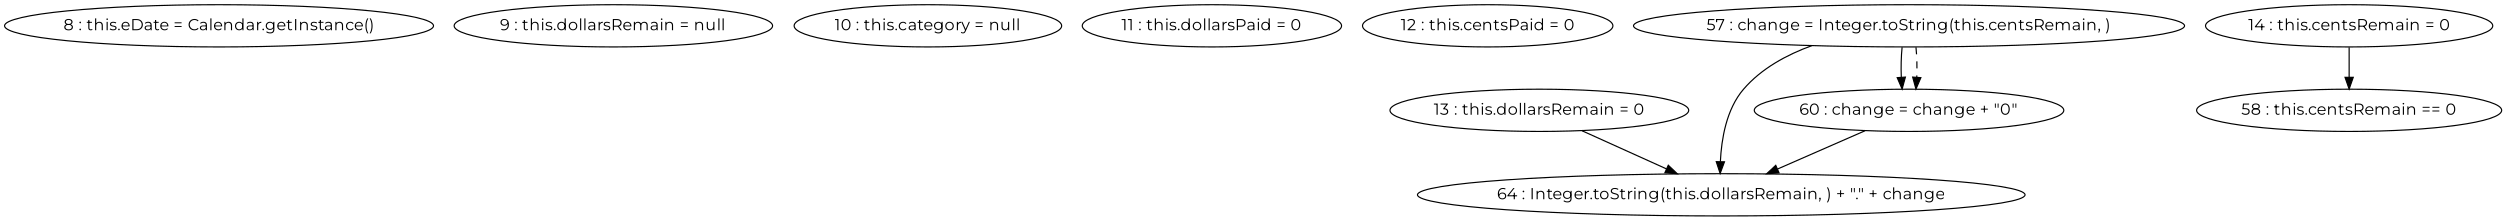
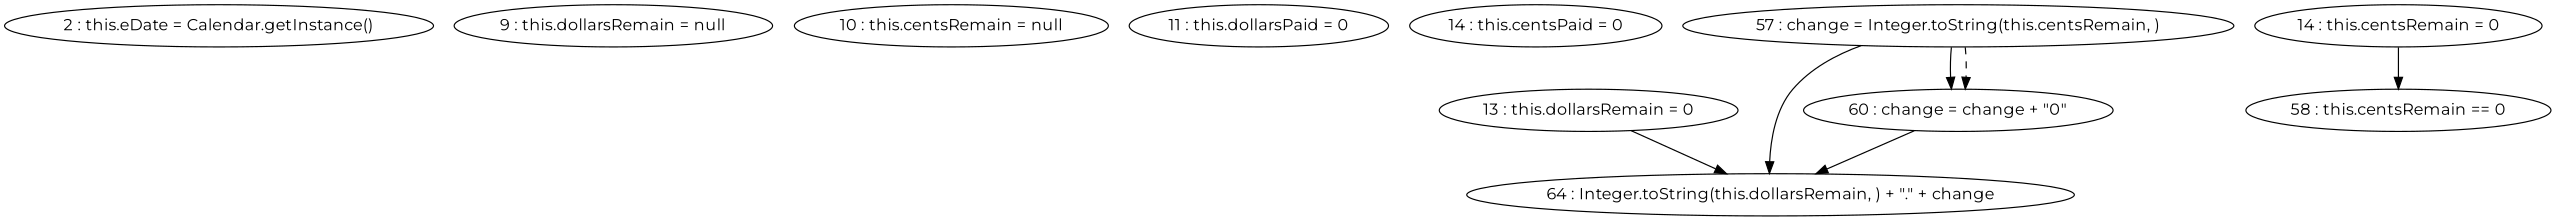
(219, 26) -> (219, 26)
(928, 26) -> (951, 26)
(1488, 26) -> (1536, 26)
